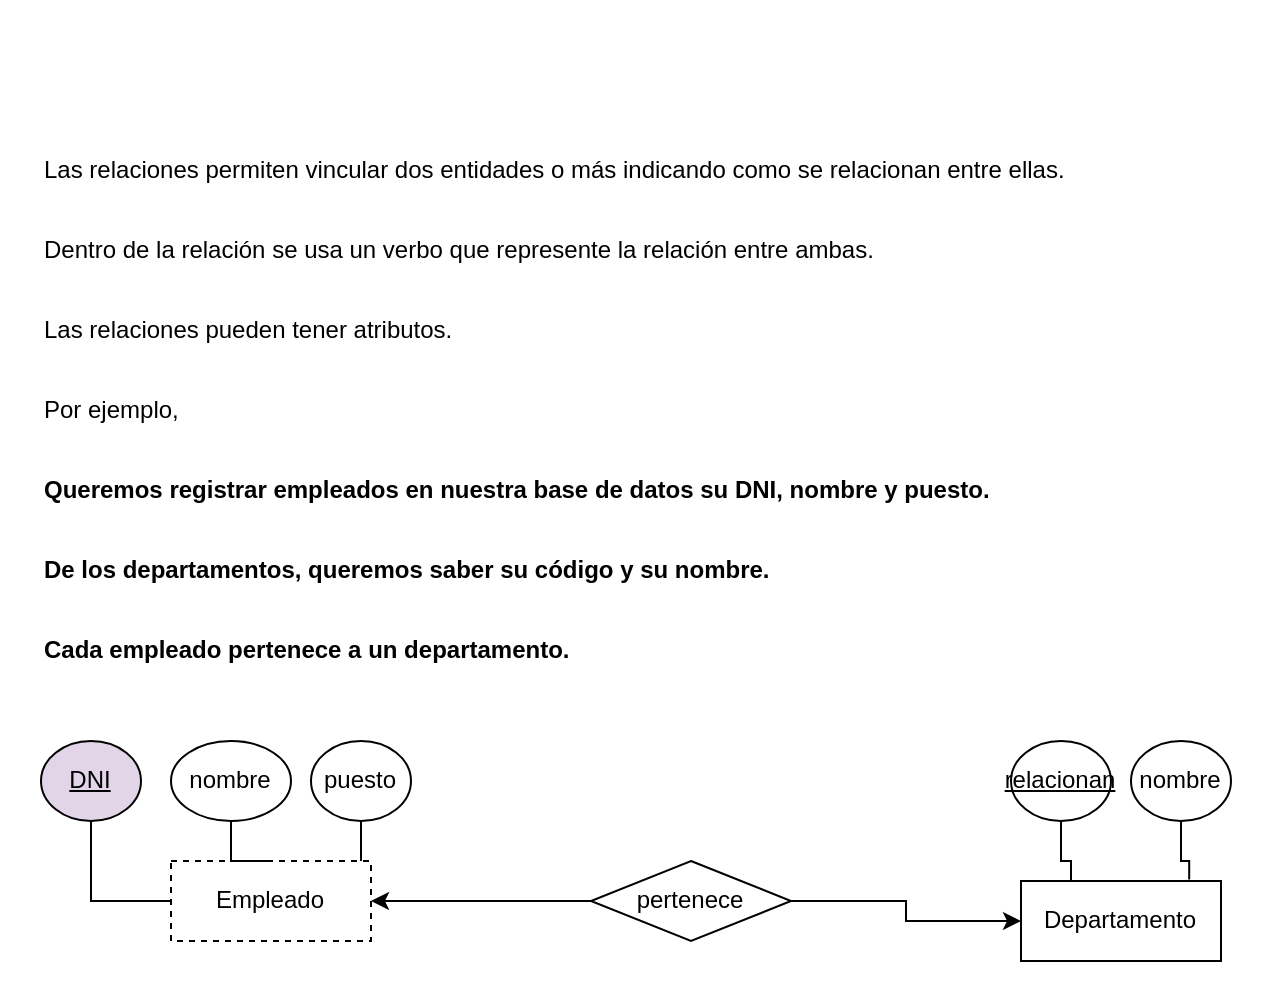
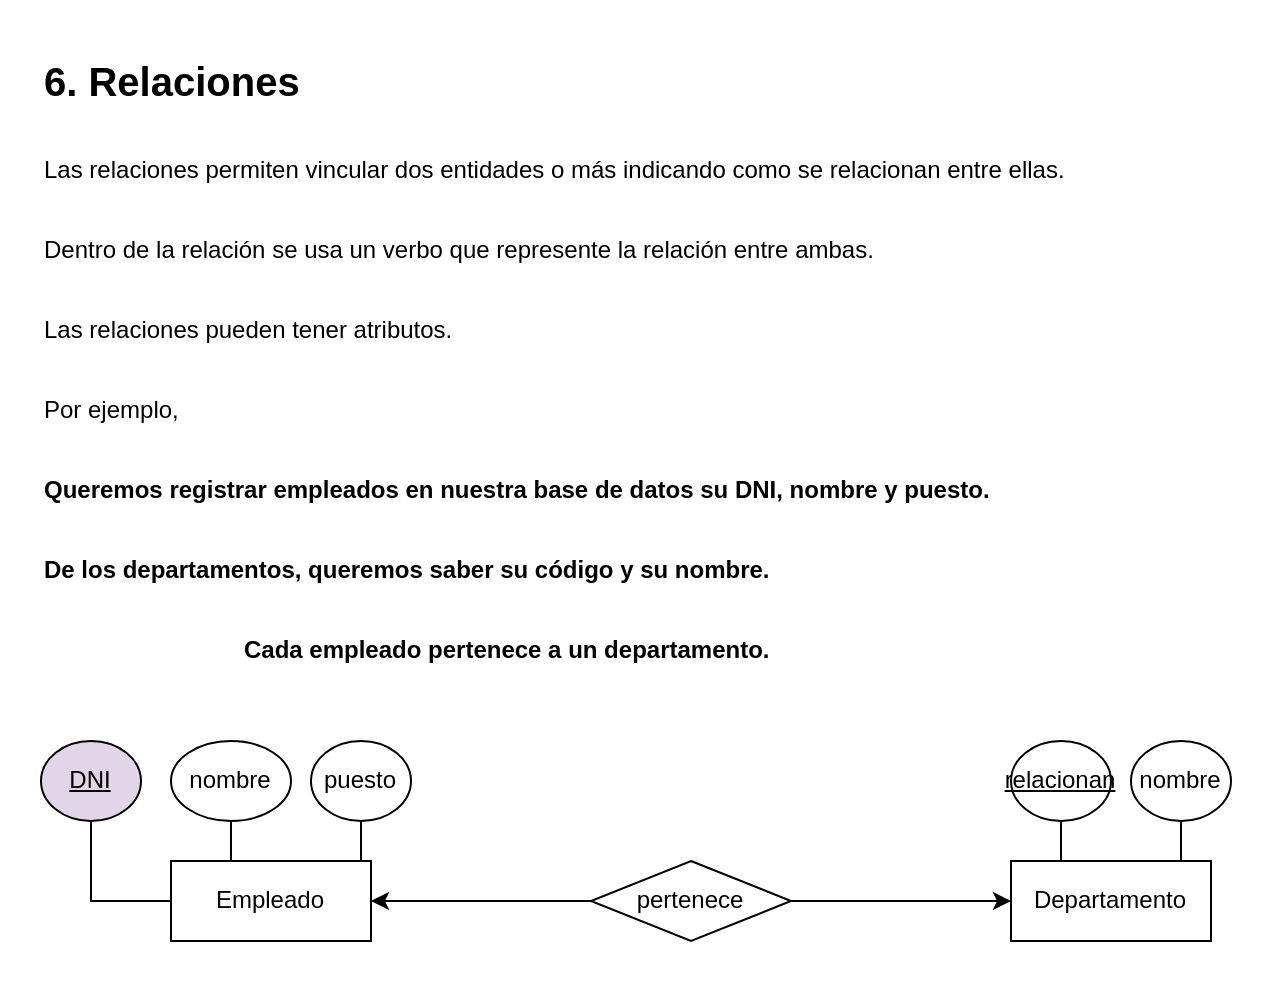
none -> (181, 81)
(331, 651) -> (531, 651)
(271, 901) -> (271, 901)
(1121, 921) -> (1111, 901)
